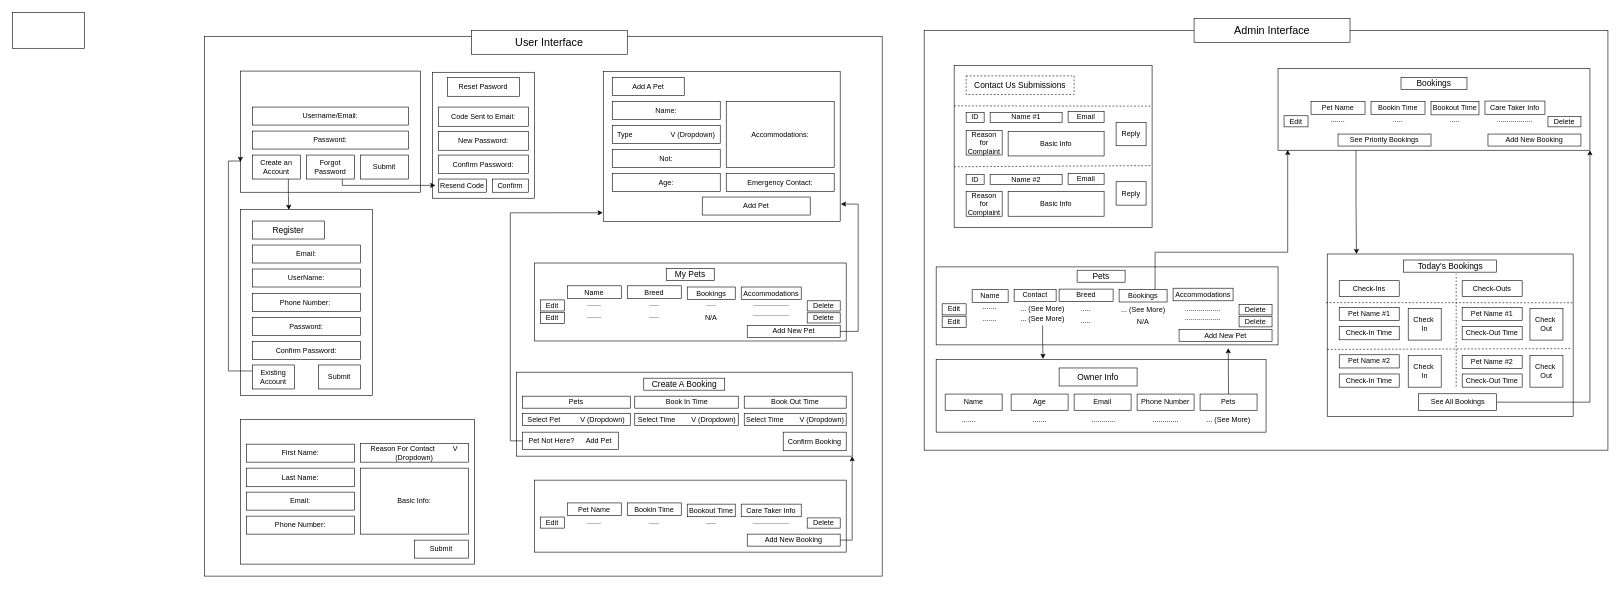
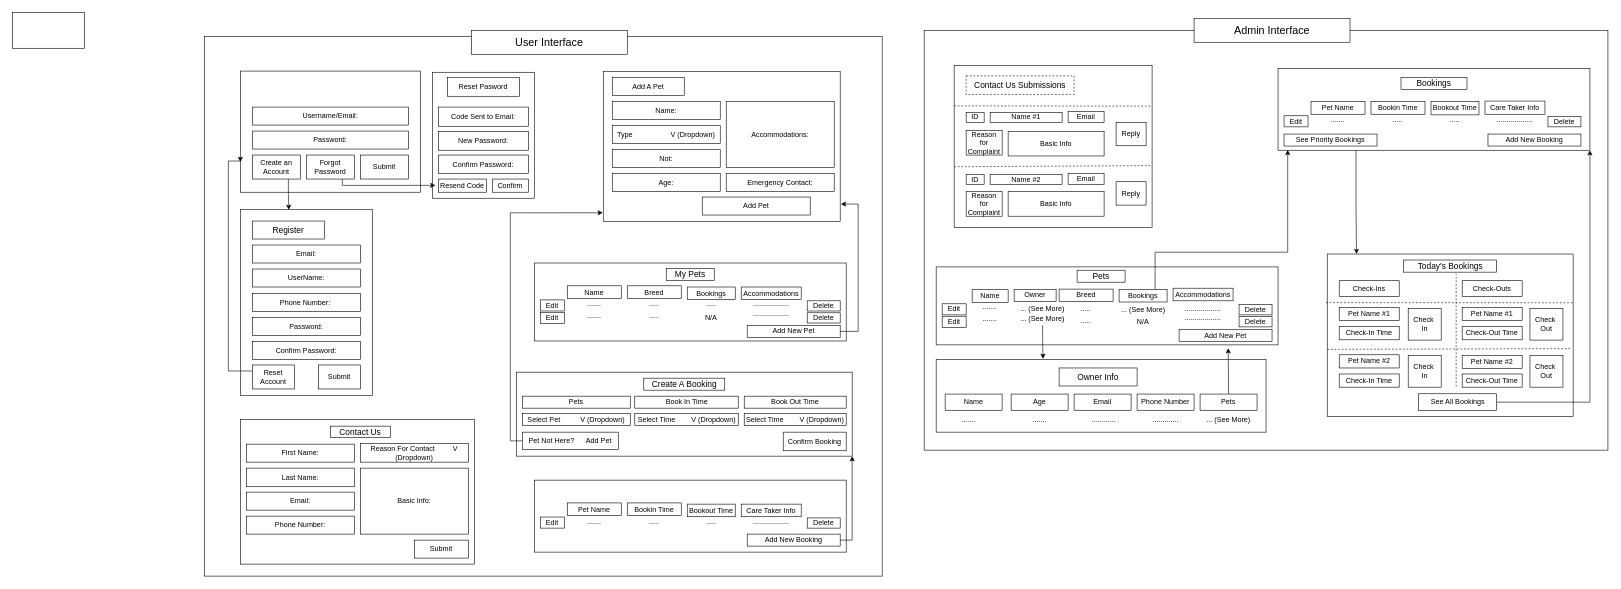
(1385, 140) -> (1331, 140)
(1035, 296) -> (1035, 296)
(273, 377) -> (273, 377)
none -> (360, 432)
